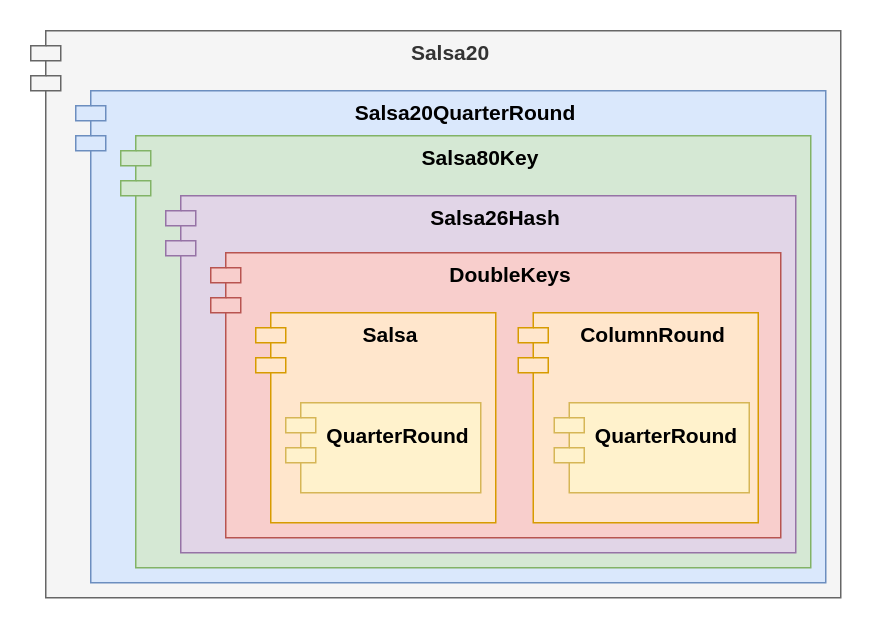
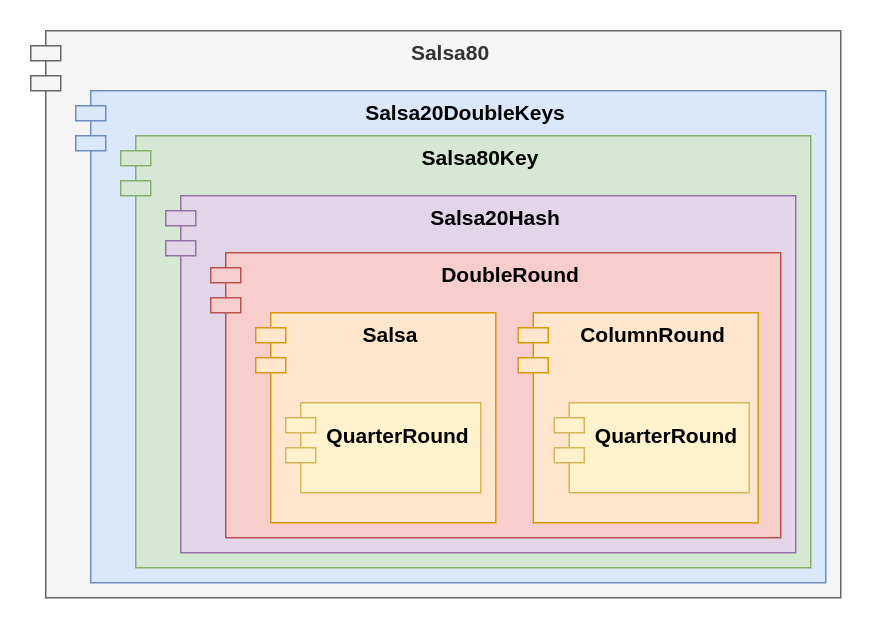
(450, 53) -> (450, 53)
(465, 113) -> (465, 113)
(495, 218) -> (495, 218)
(510, 275) -> (510, 275)
